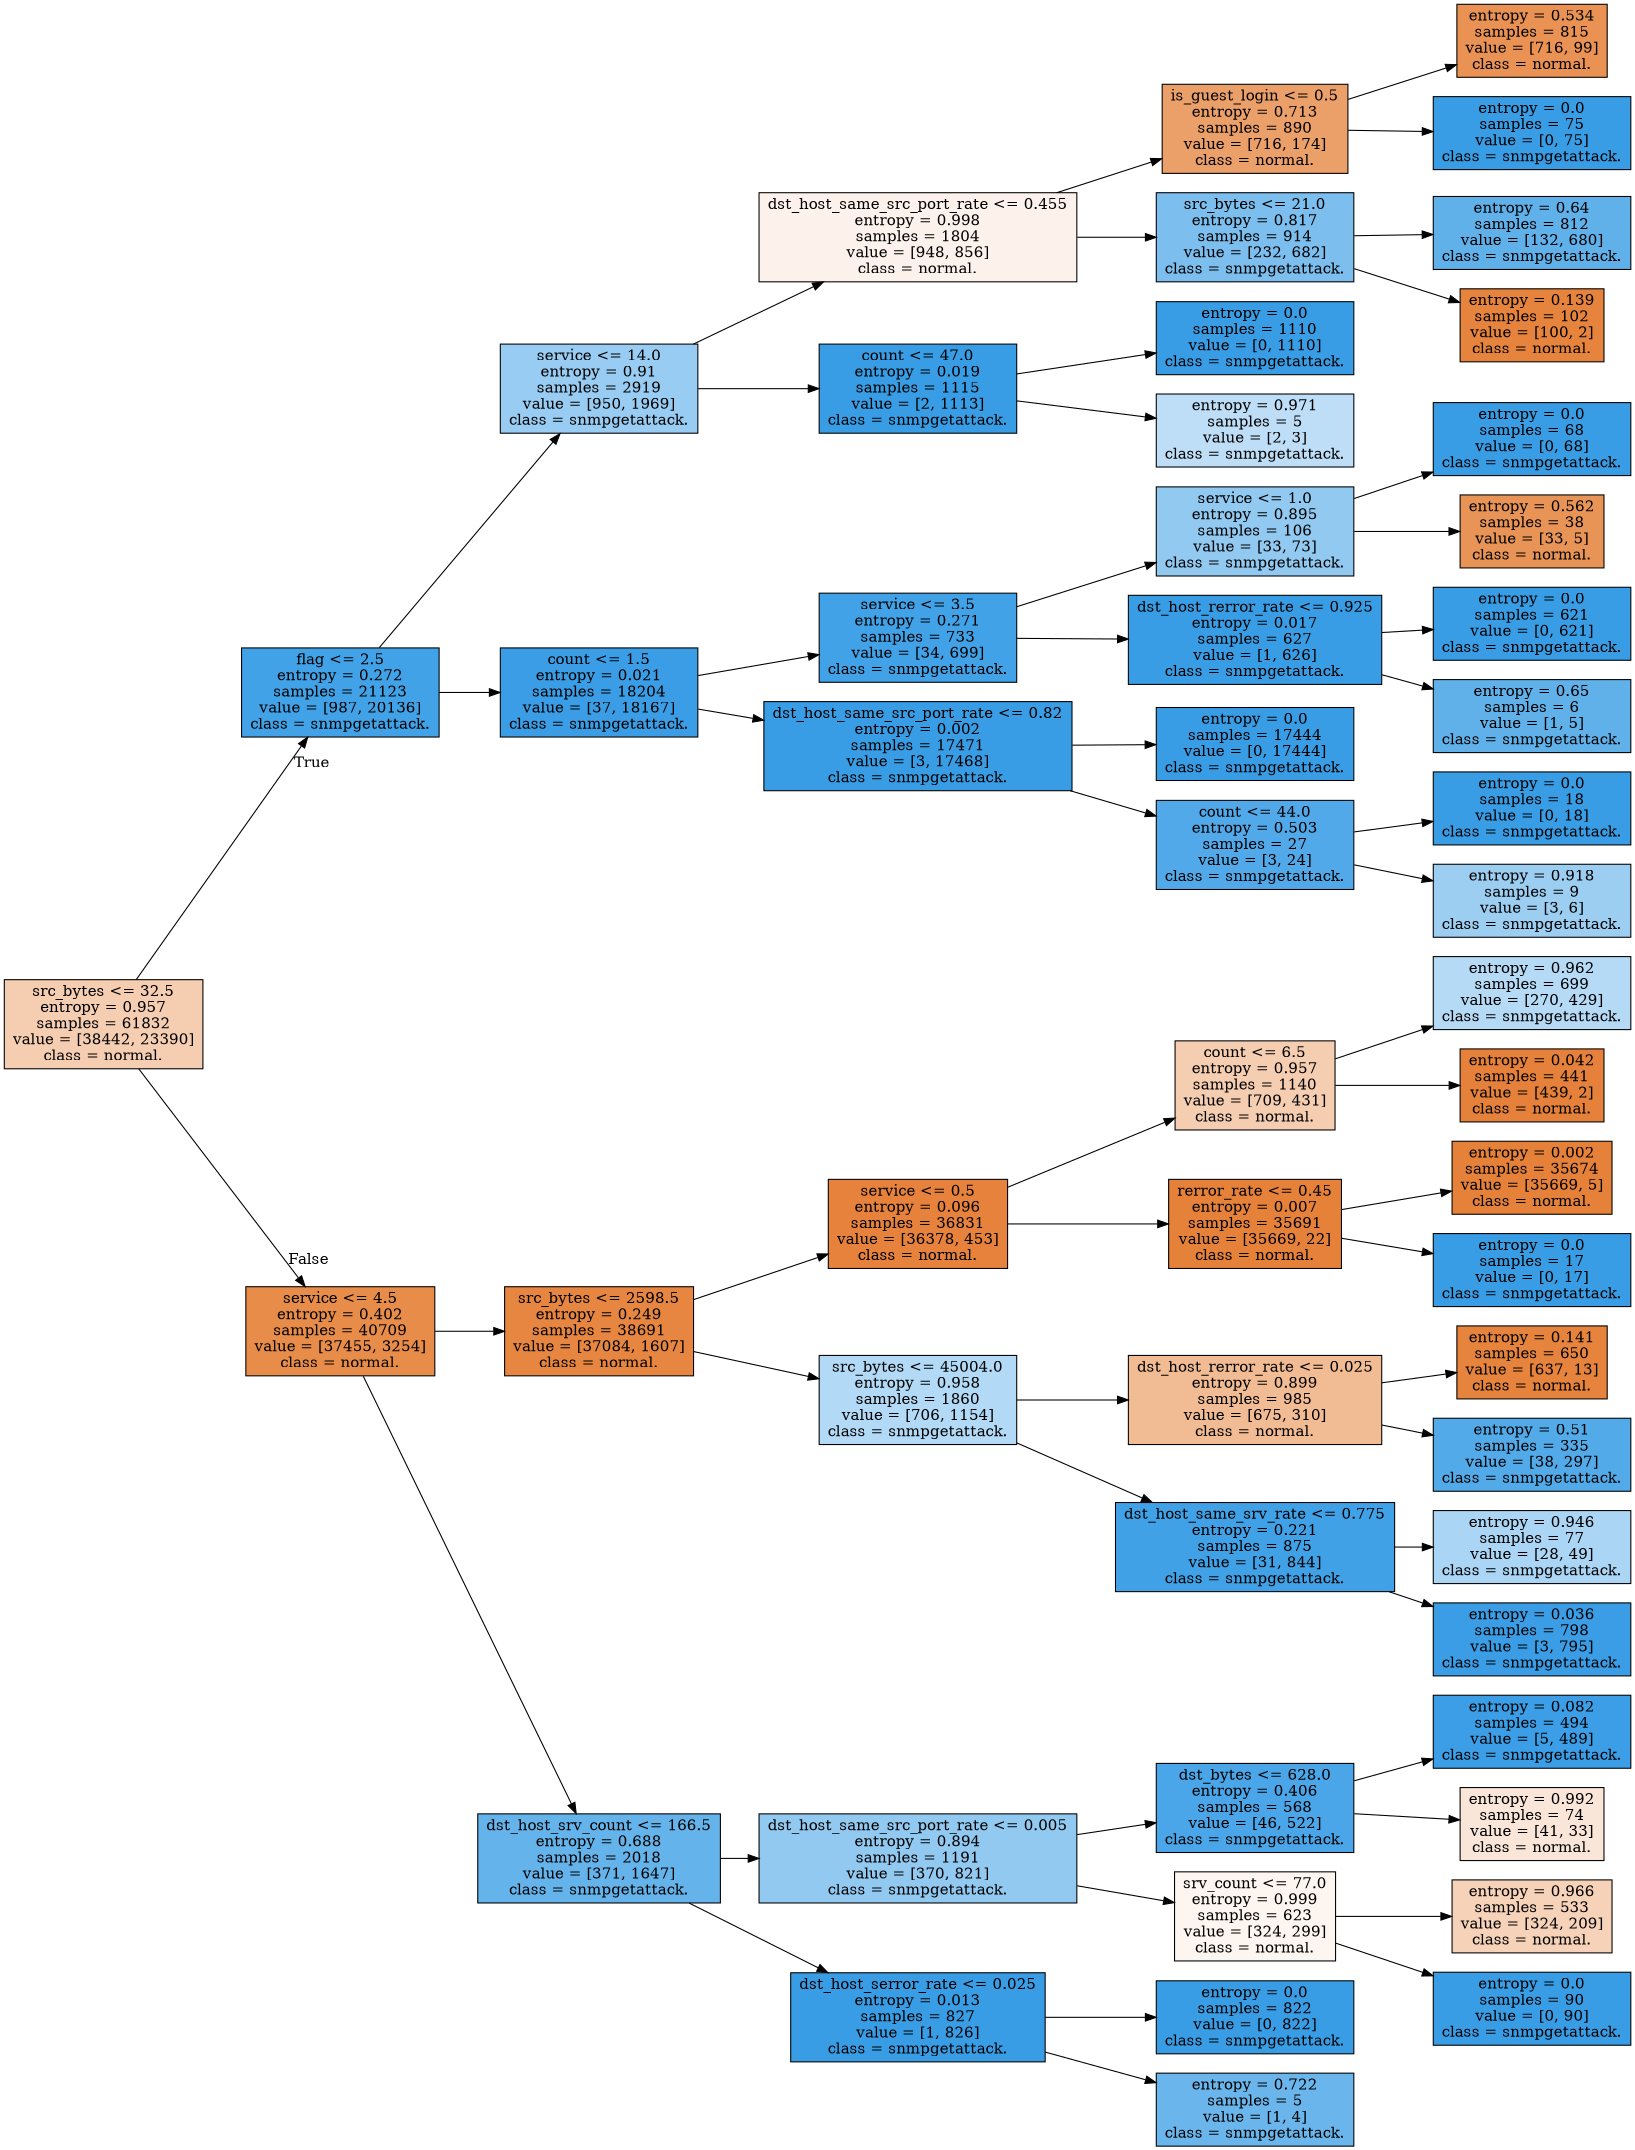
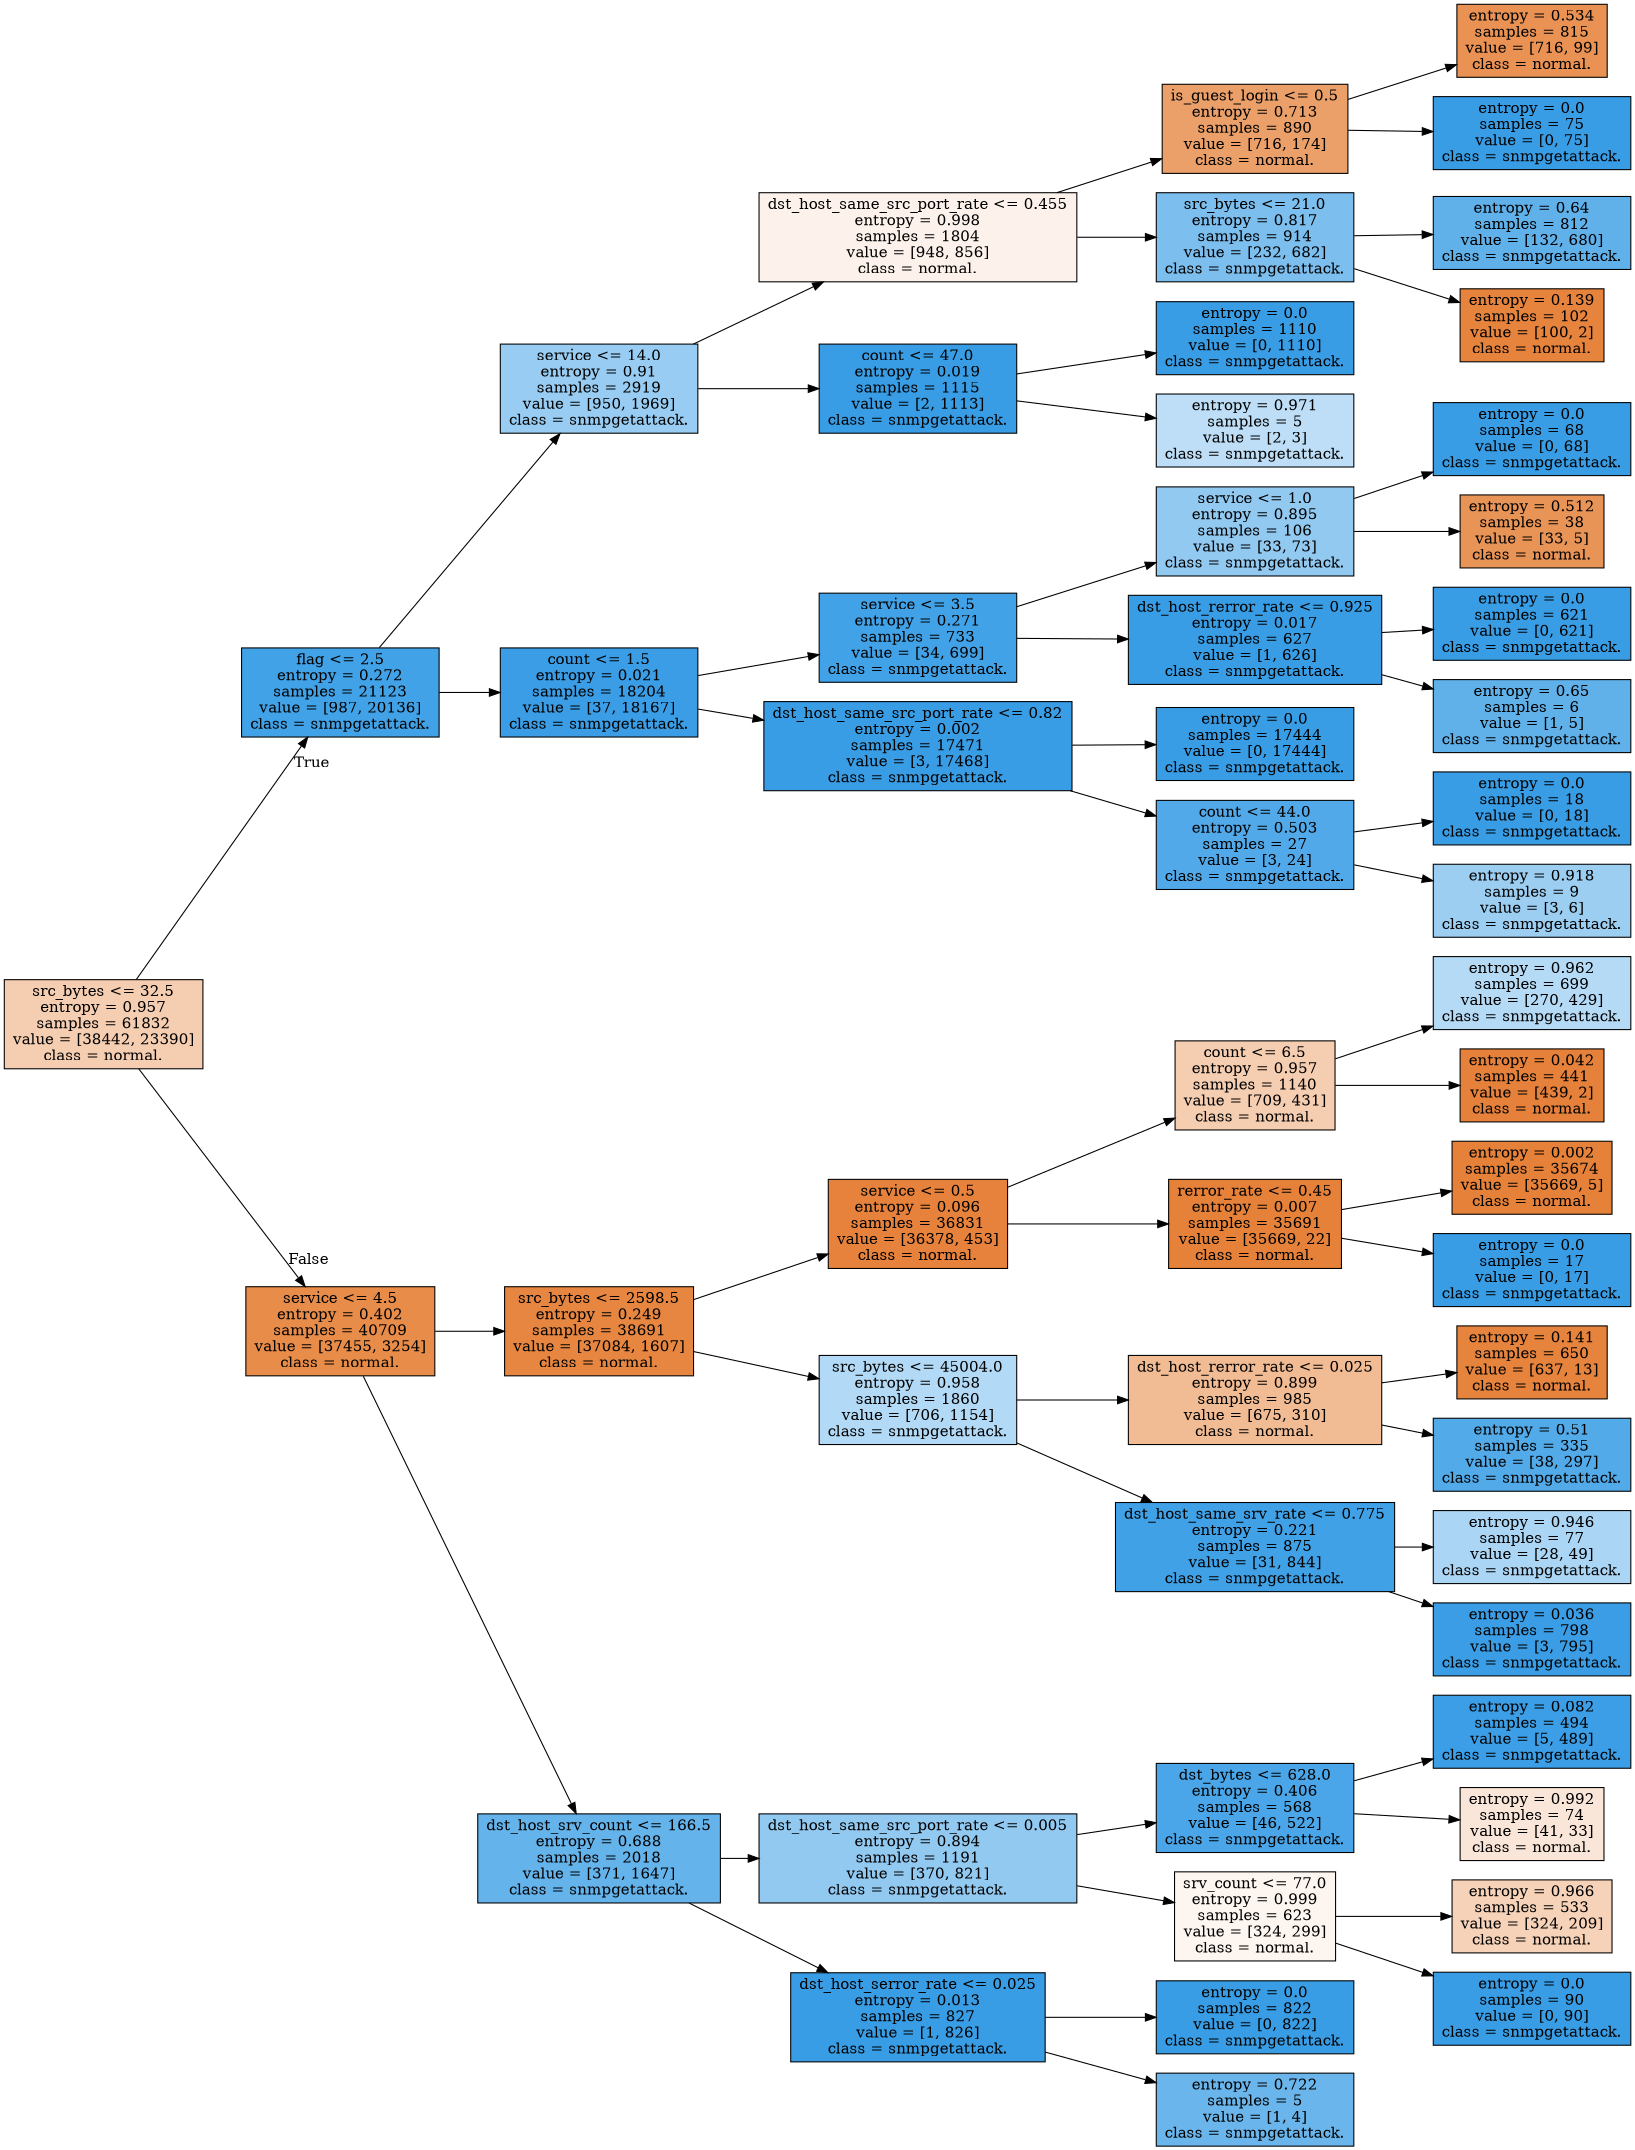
(1532, 531) -> (1532, 531)
